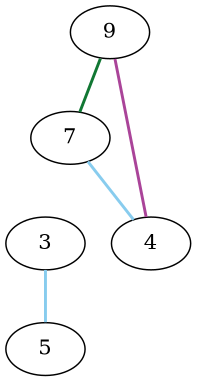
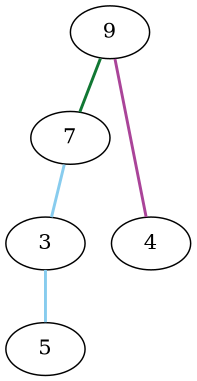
(111, 191) -> (58, 191)
